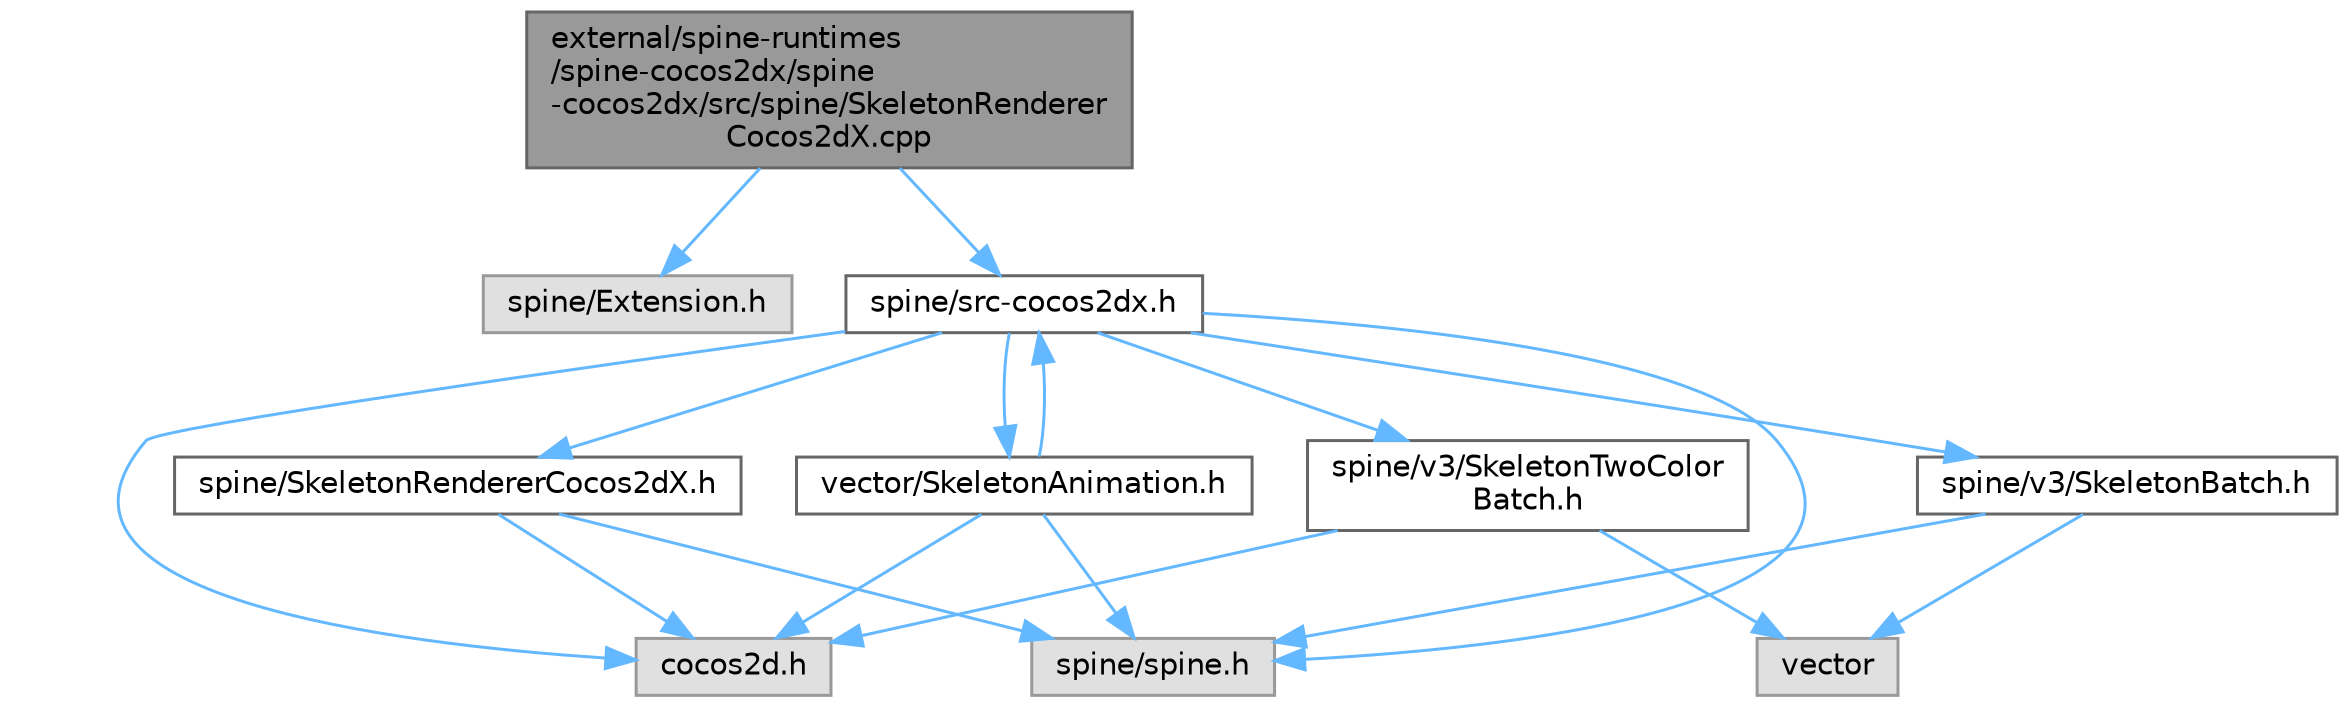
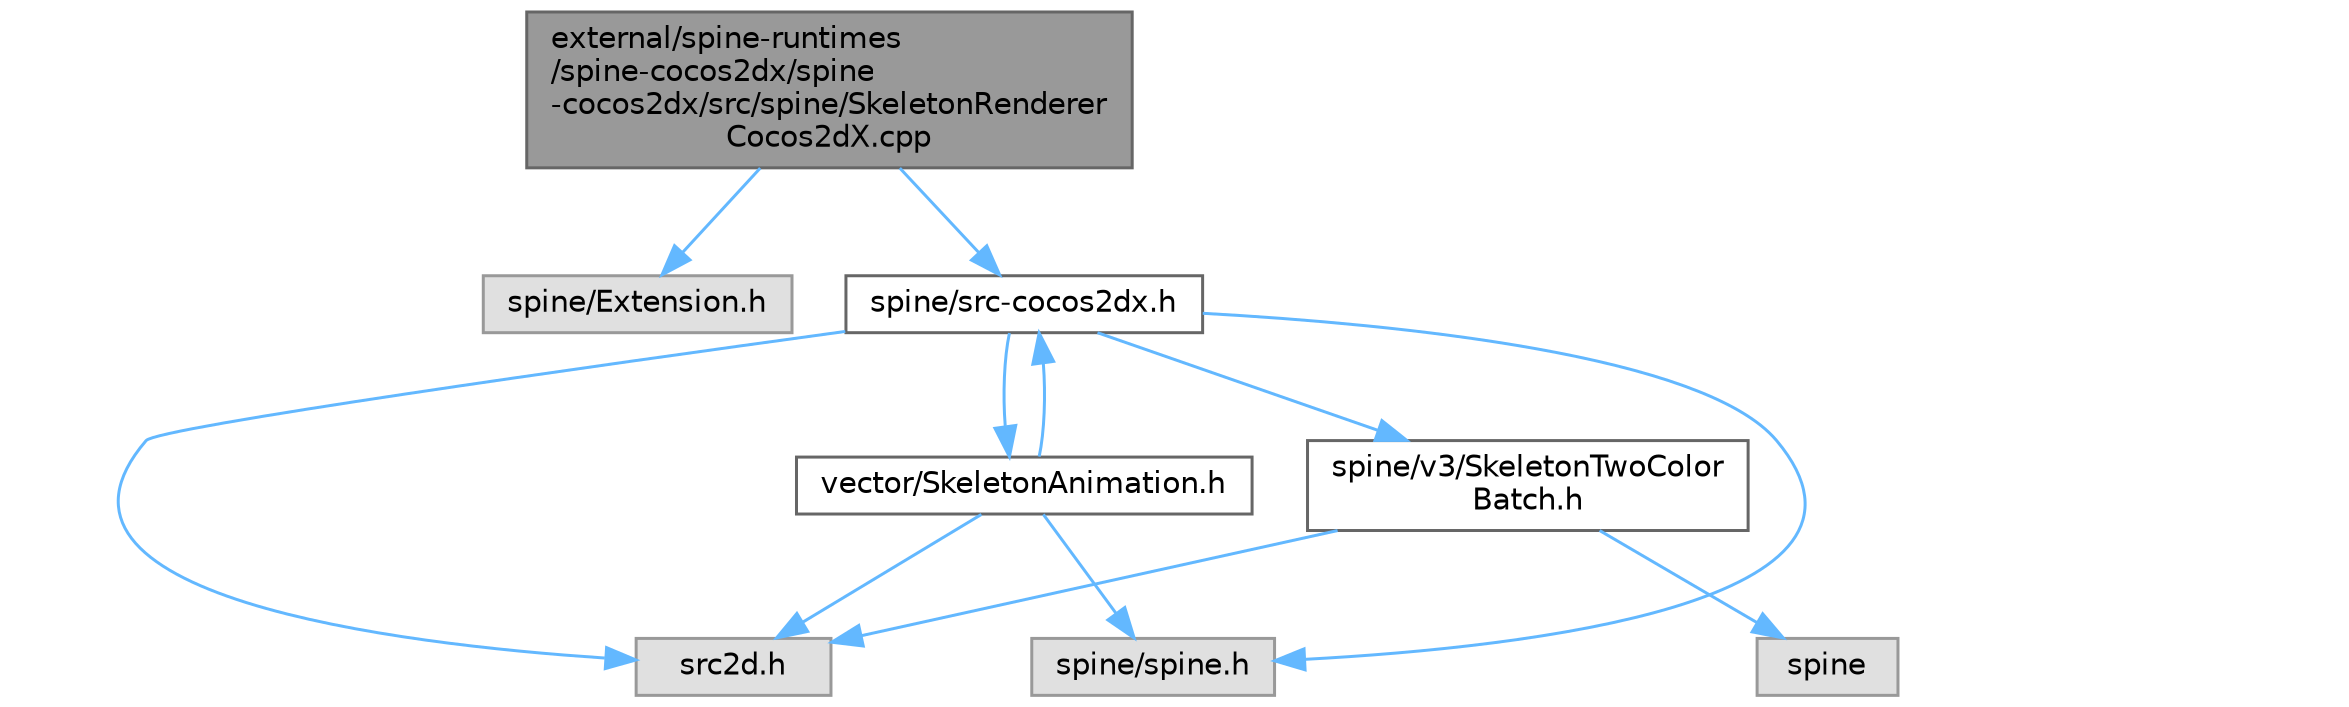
(458, 486) -> none
(2127, 486) -> none
(734, 667) -> (734, 667)
(1828, 667) -> (1828, 667)
